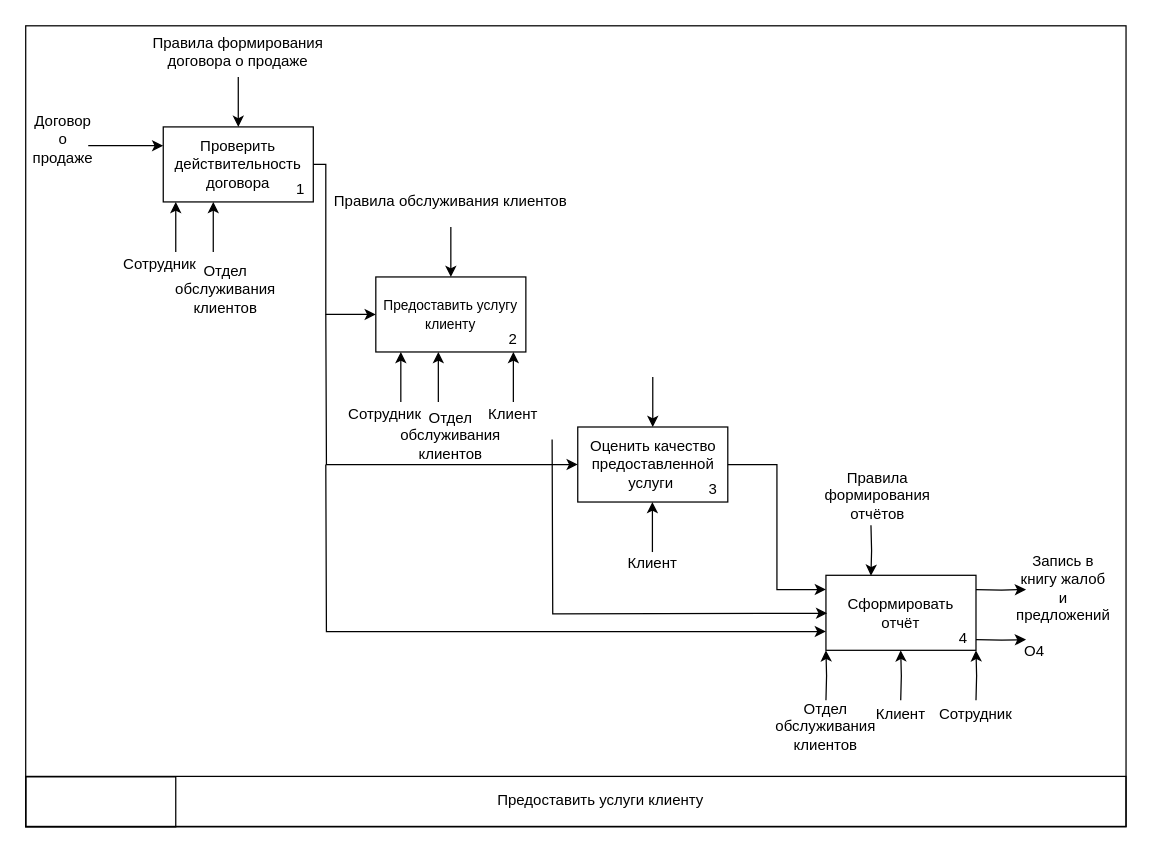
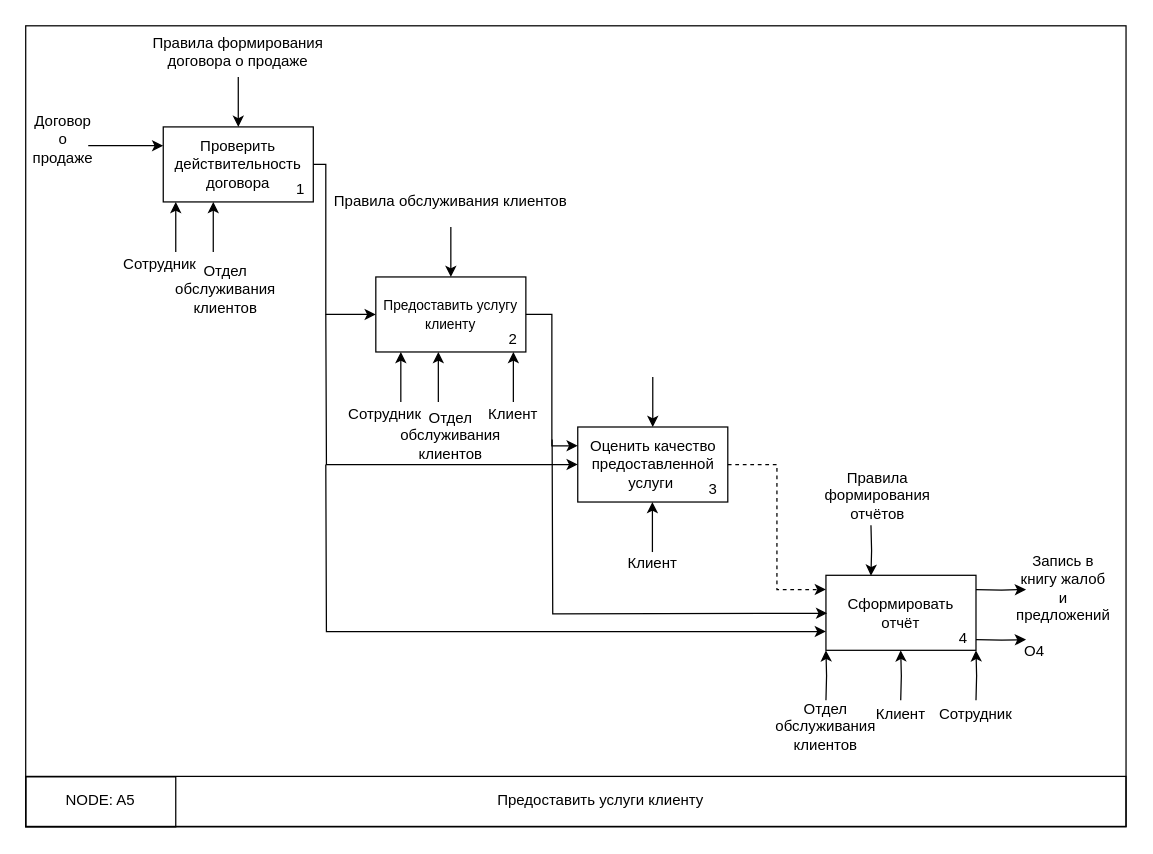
none -> (552, 362)
(777, 521) -> (777, 521)
none -> (101, 800)
